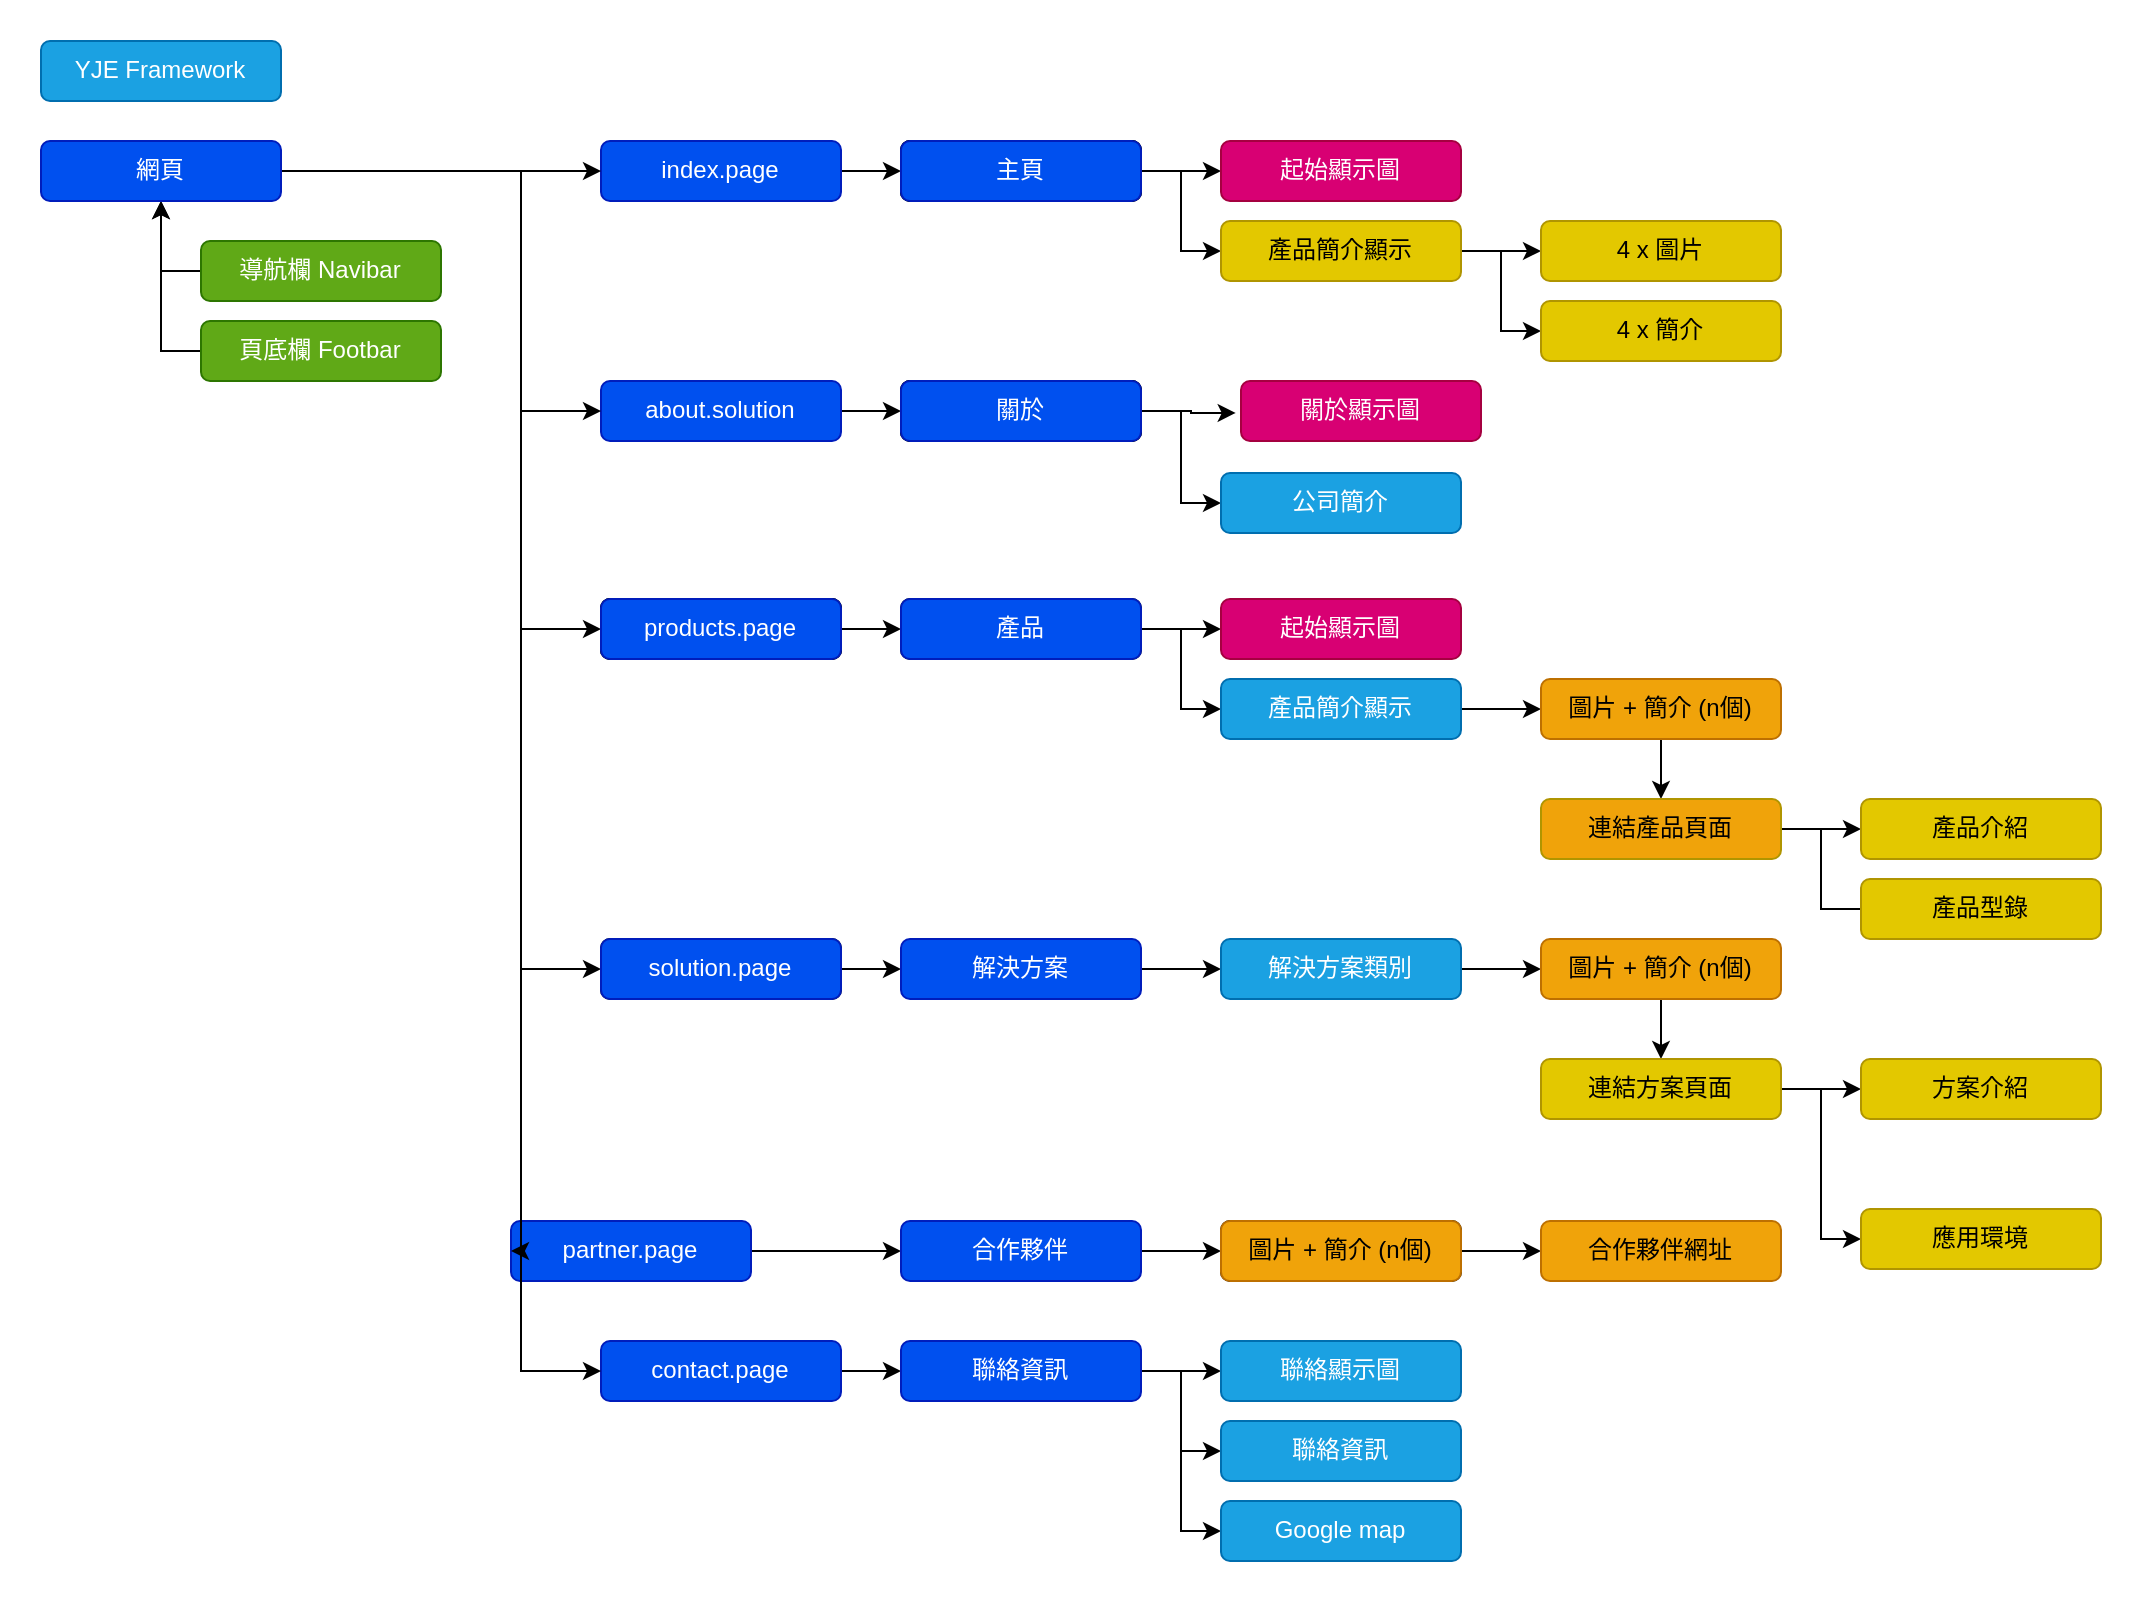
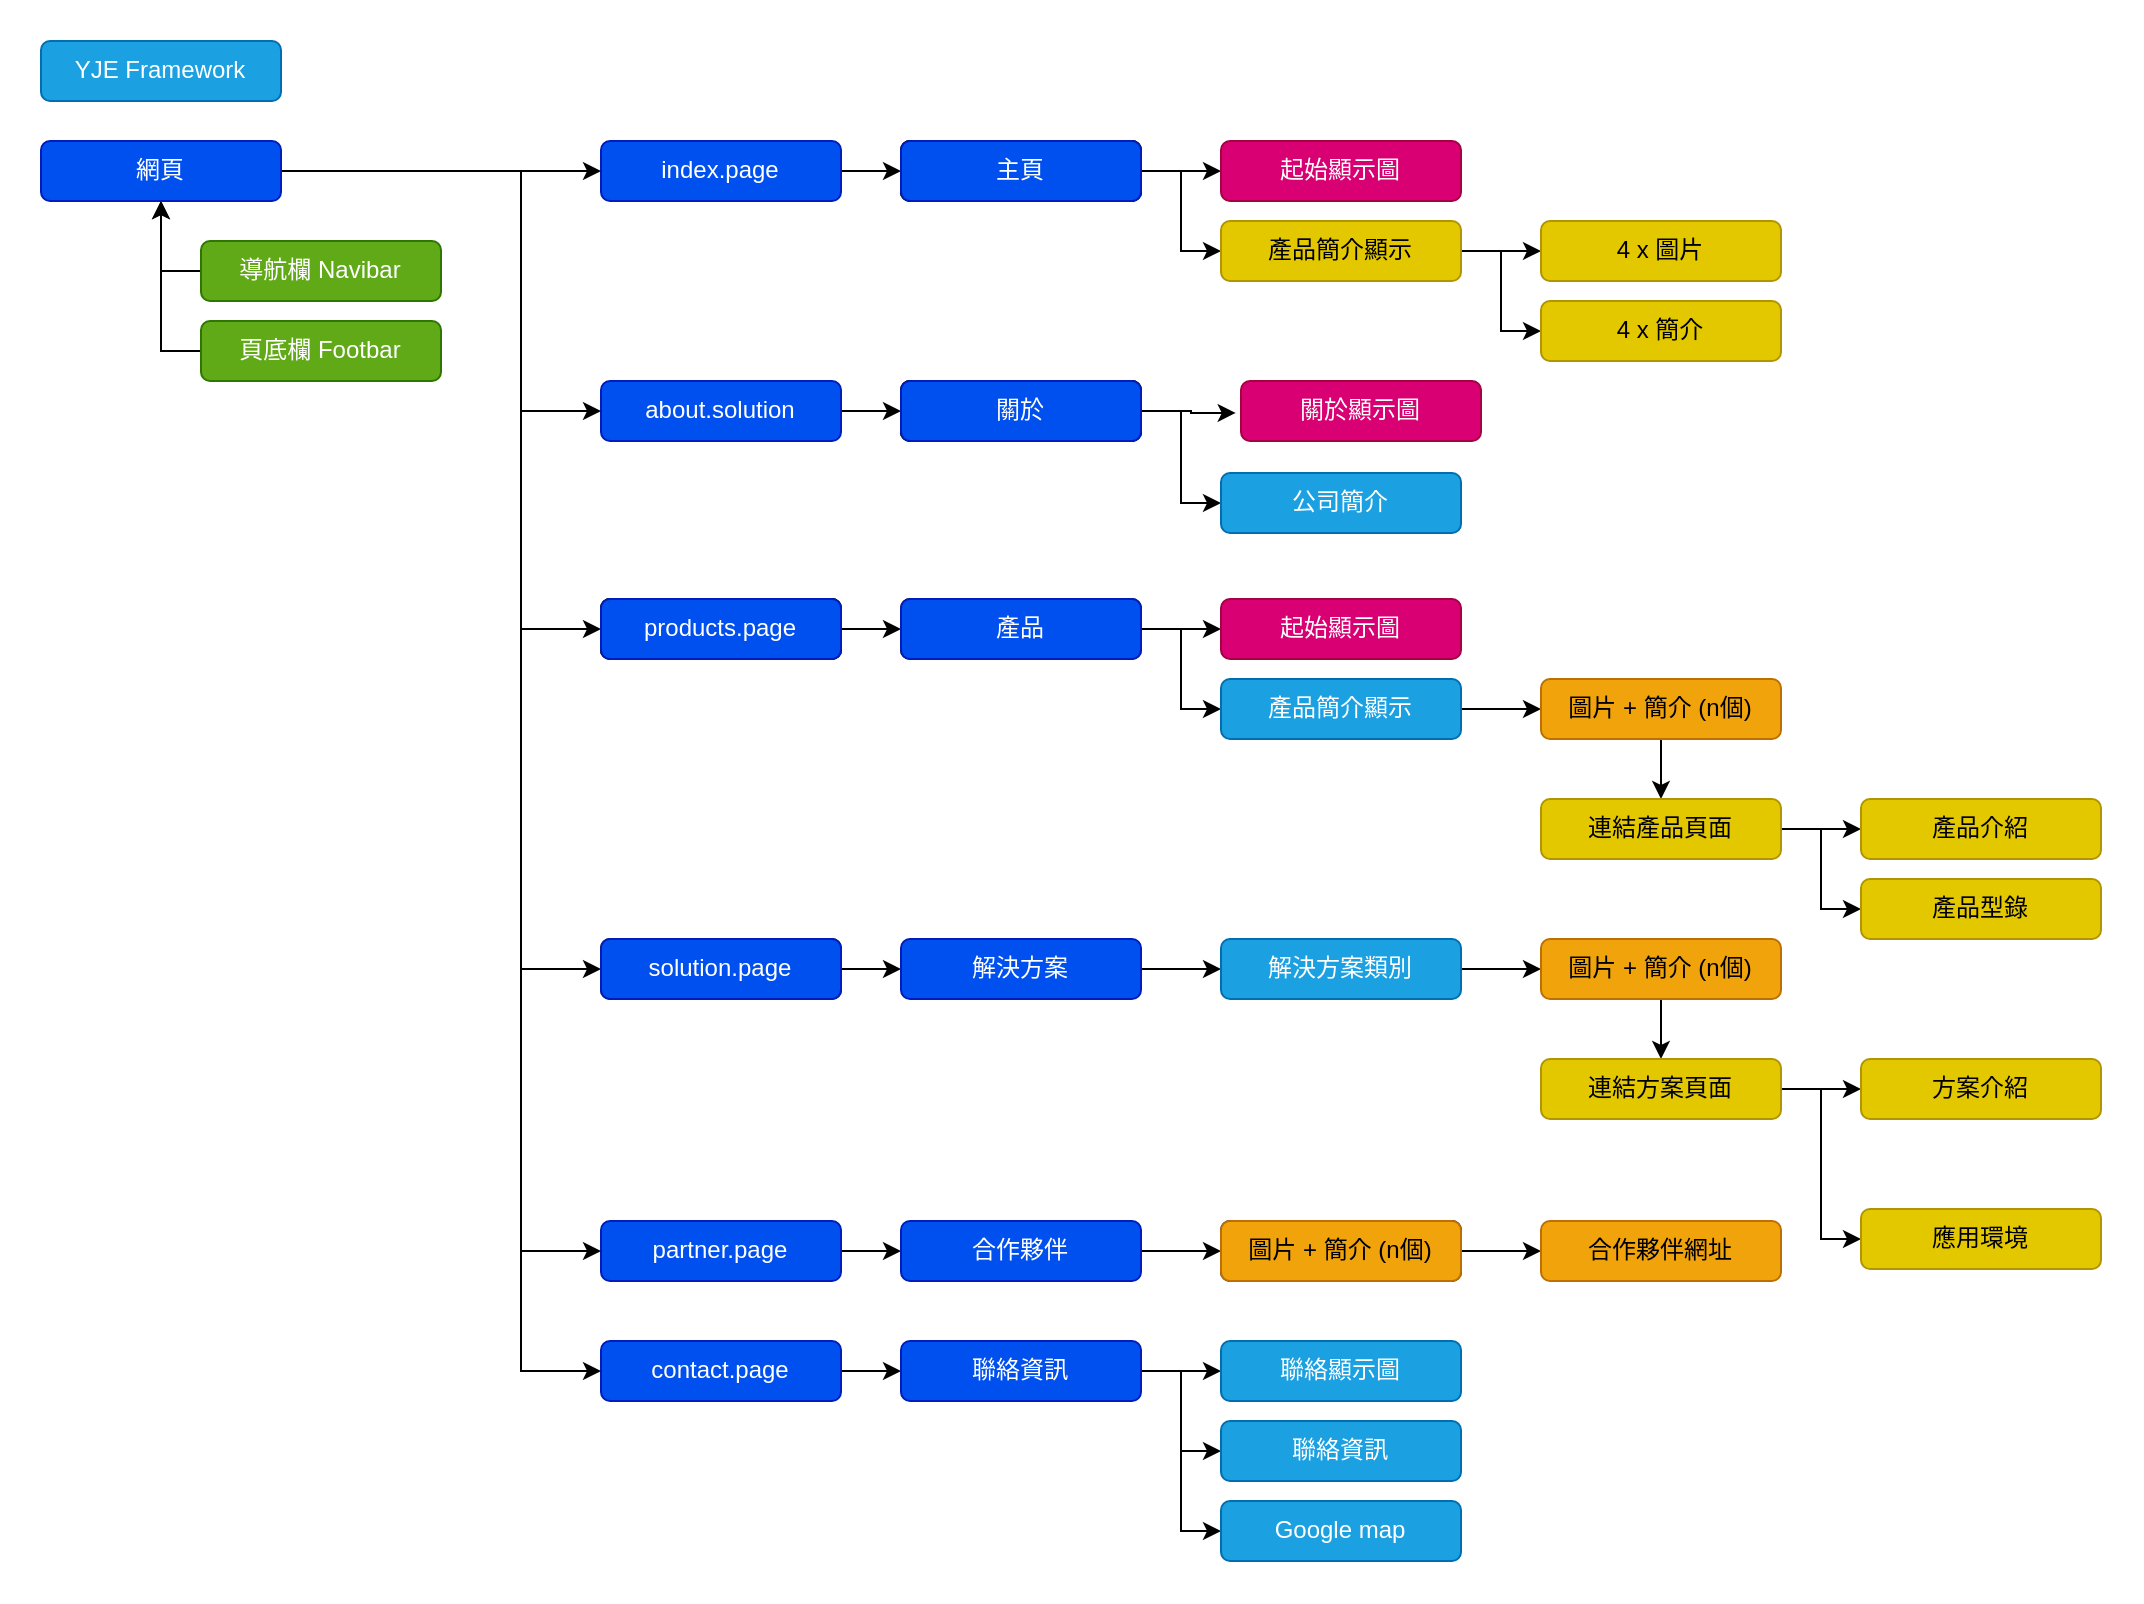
(1661, 829) -> (1661, 829)
(1851, 909) -> (1846, 909)
(631, 1251) -> (721, 1251)
